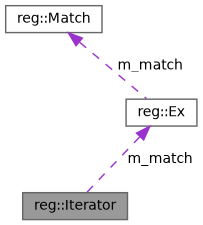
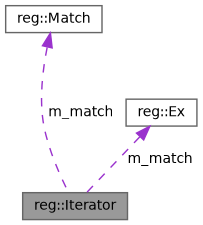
(113, 70) -> (43, 122)
